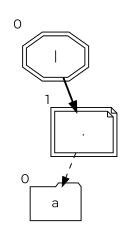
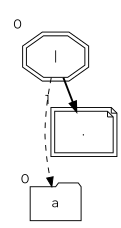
(71, 165) -> (45, 127)
